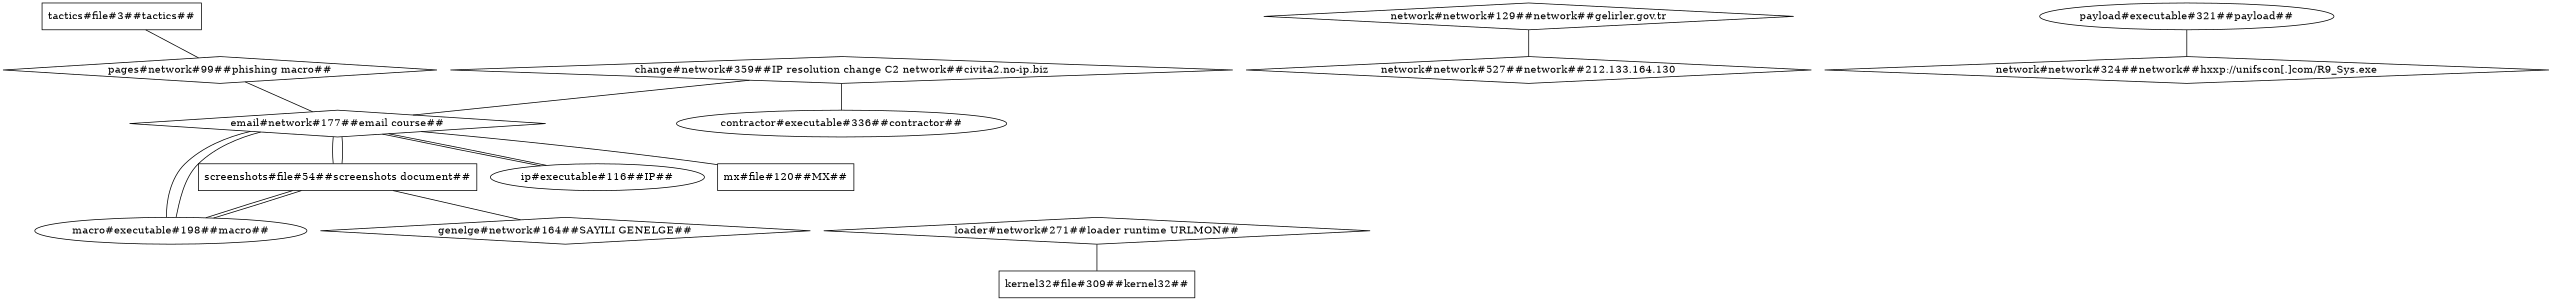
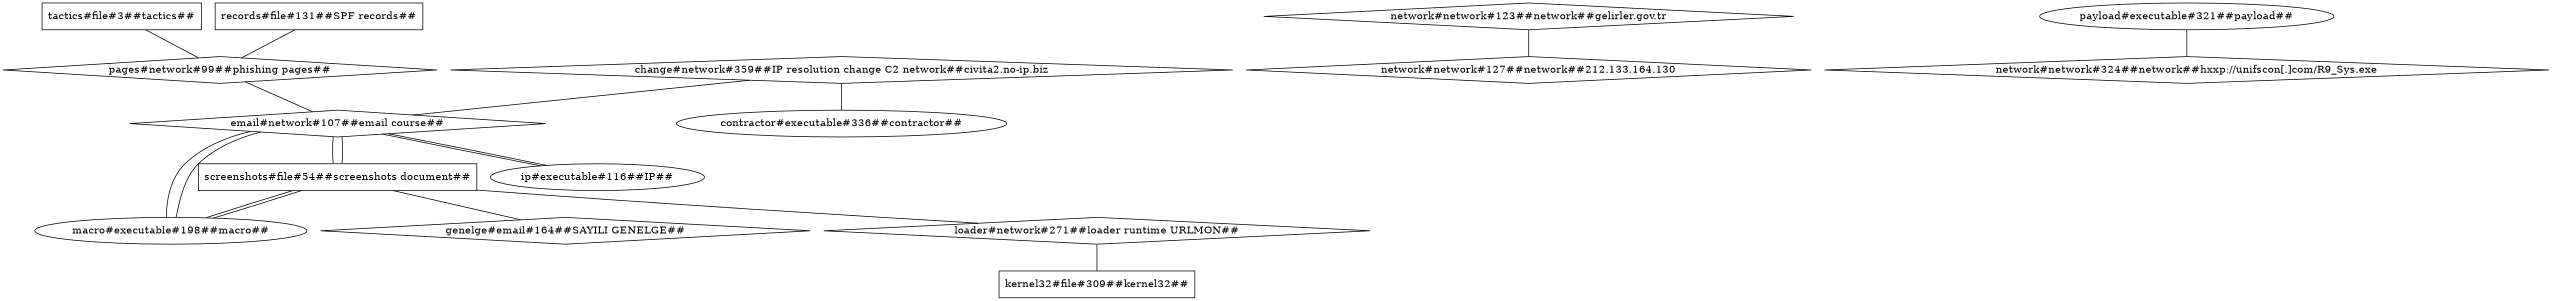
none -> (319, 16)
(1529, 16) -> (1529, 16)
(220, 70) -> (220, 70)
(1529, 70) -> (1529, 70)
(338, 124) -> (338, 124)
(786, 177) -> none
none -> (728, 208)
(565, 231) -> (565, 231)
